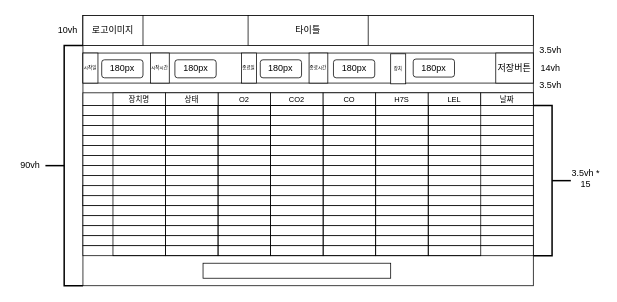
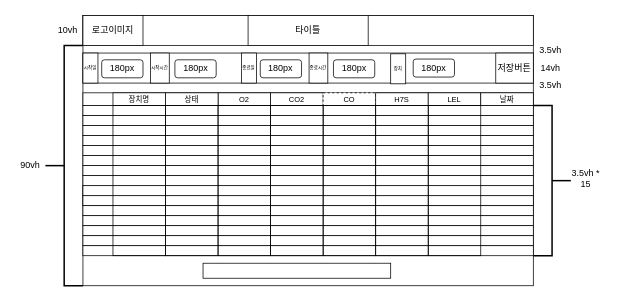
(349, 99) -> (349, 99)
